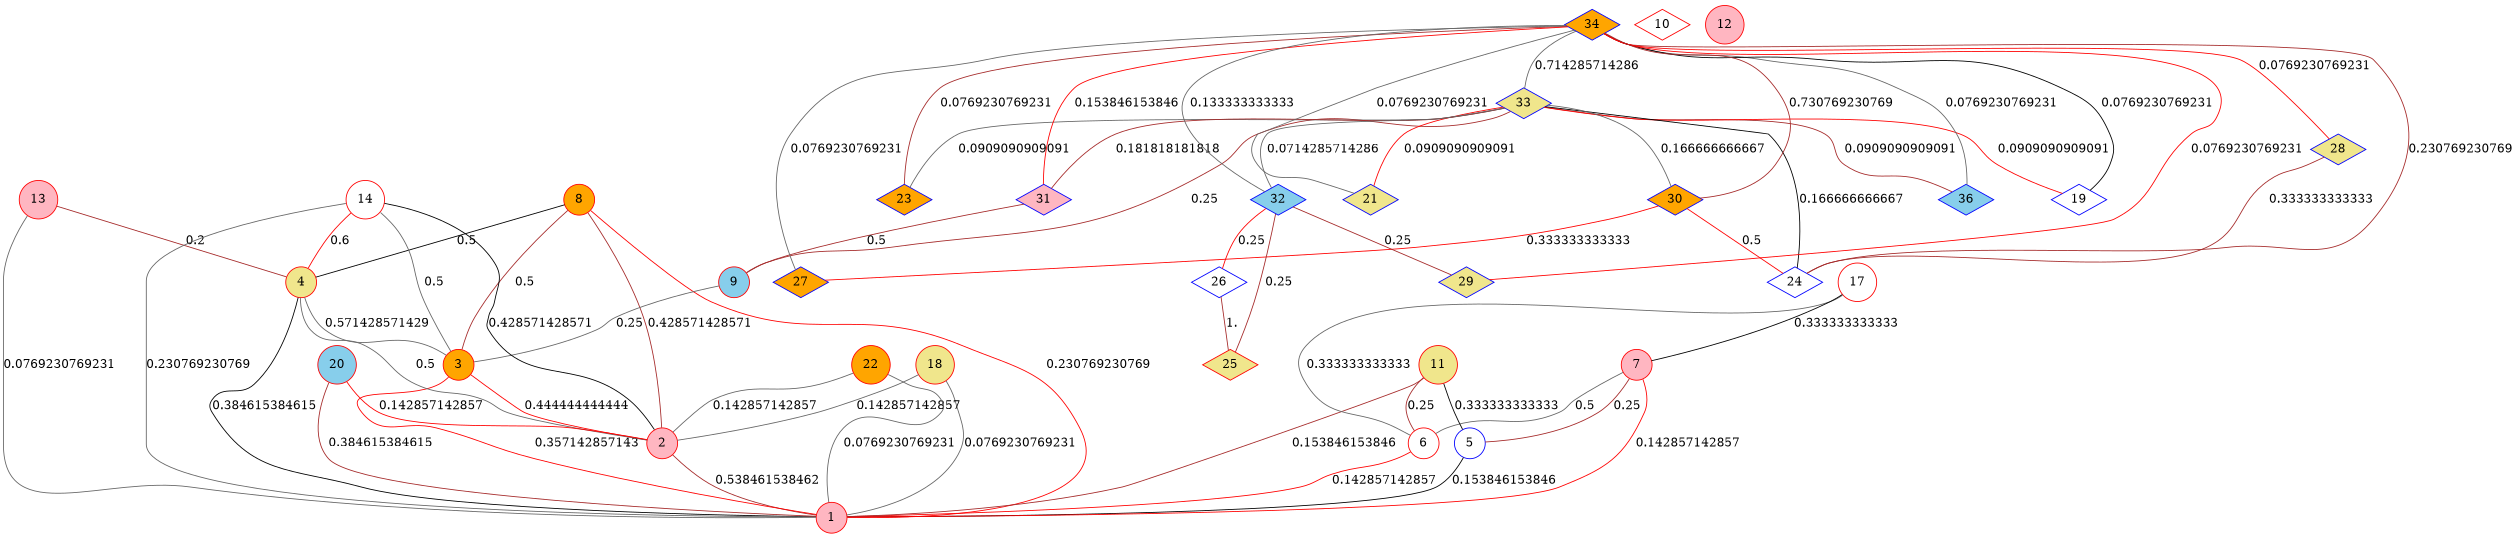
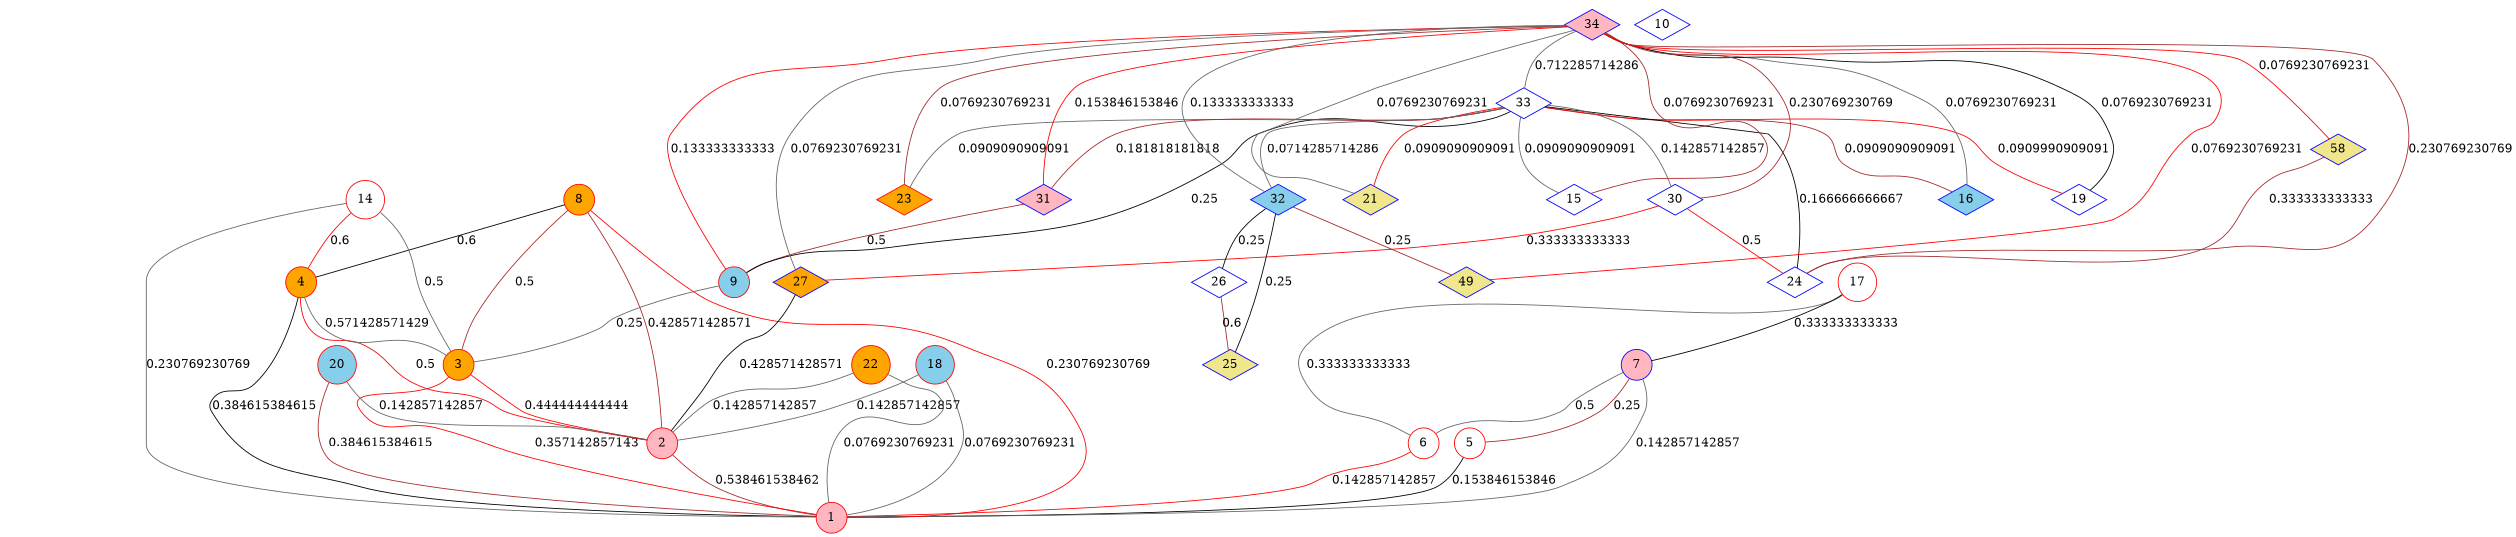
(1592, 25) -> (1592, 25)
(1662, 25) -> (1662, 25)
(1725, 25) -> none
none -> (1032, 45)
(1587, 66) -> (1587, 66)
(1524, 103) -> (1524, 103)
(1841, 103) -> (1841, 103)
(1713, 149) -> (1713, 149)
(2054, 149) -> (2054, 149)
(2338, 149) -> (2338, 149)
(38, 200) -> none
(904, 200) -> (904, 200)
none -> (1574, 200)
(1675, 200) -> (1675, 200)
(1966, 200) -> (1966, 200)
(1137, 206) -> (1137, 206)
(1238, 234) -> (1238, 234)
(467, 241) -> (467, 241)
(301, 282) -> (301, 282)
(1466, 282) -> (1466, 282)
(1259, 284) -> (1259, 284)
(1232, 324) -> (1232, 324)
(489, 331) -> (728, 356)
(935, 365) -> (935, 365)
(1230, 365) -> (1230, 365)
(1438, 365) -> none
(1637, 365) -> (1637, 365)
(456, 393) -> (456, 393)
(490, 426) -> (490, 426)
(1470, 443) -> (1470, 443)
(1344, 508) -> (1344, 508)
